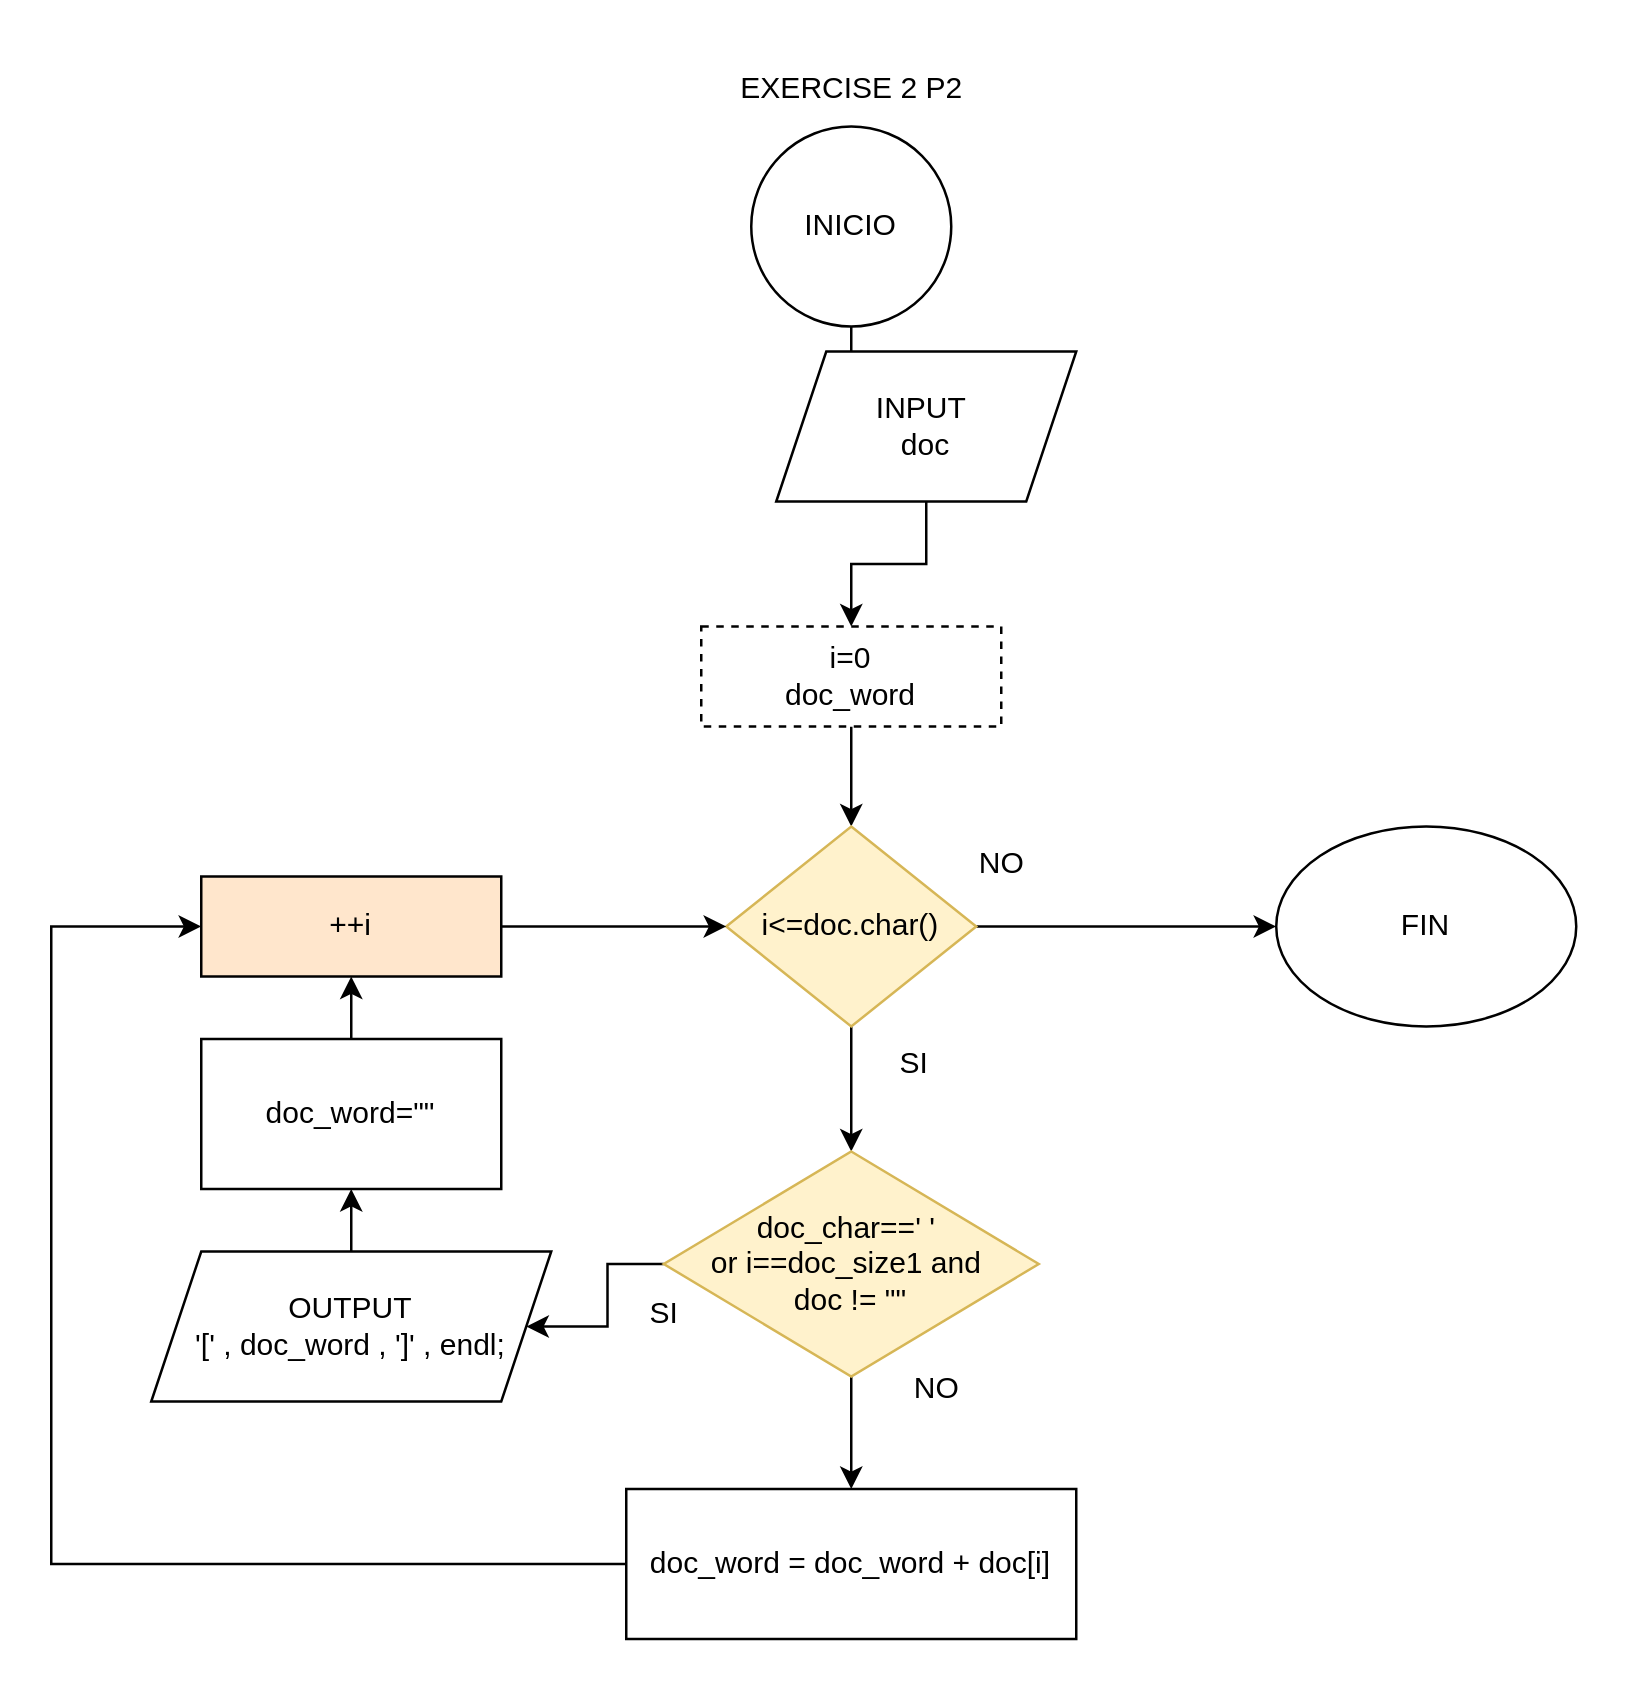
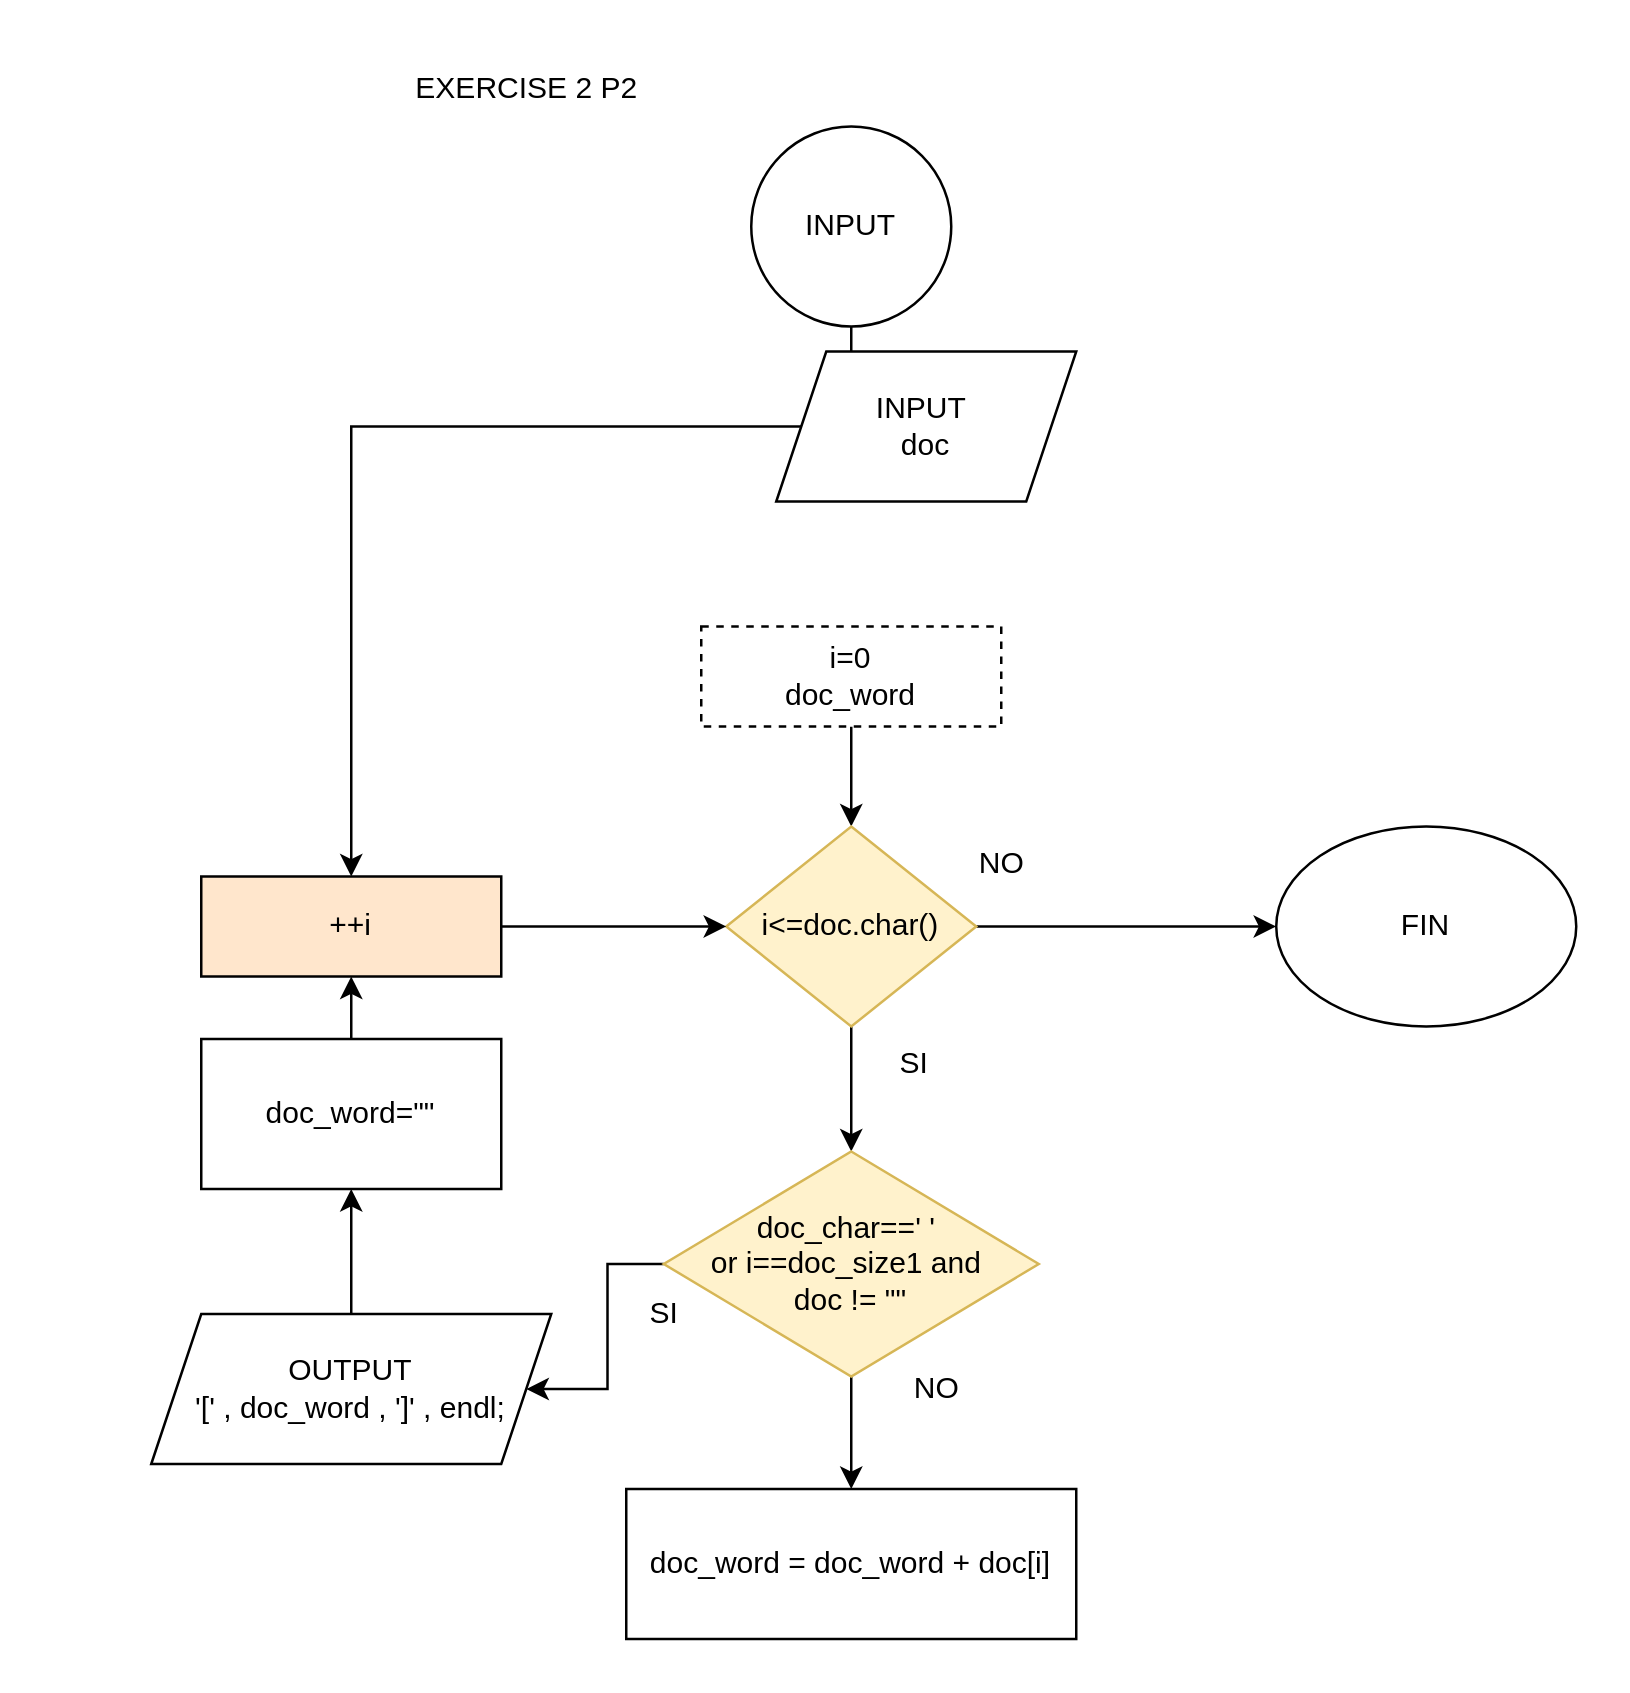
(851, 89) -> (526, 89)
(851, 226) -> (851, 226)
(897, 564) -> (359, 426)
(351, 1326) -> (351, 1389)
(51, 1466) -> none
